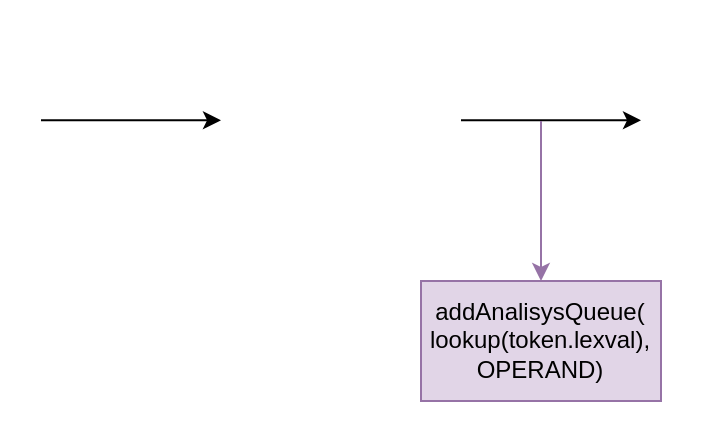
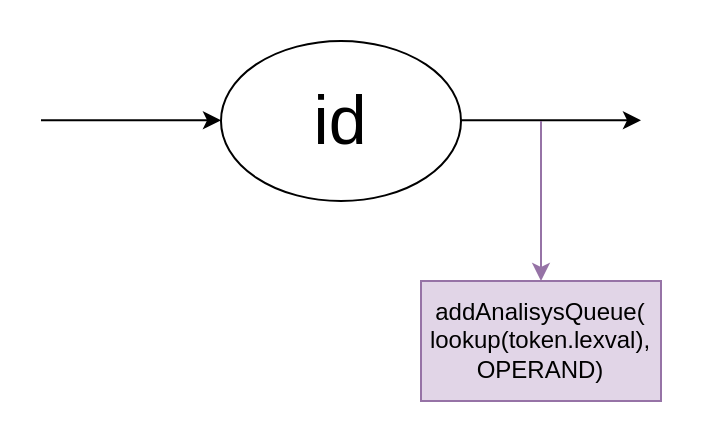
none -> (341, 121)
